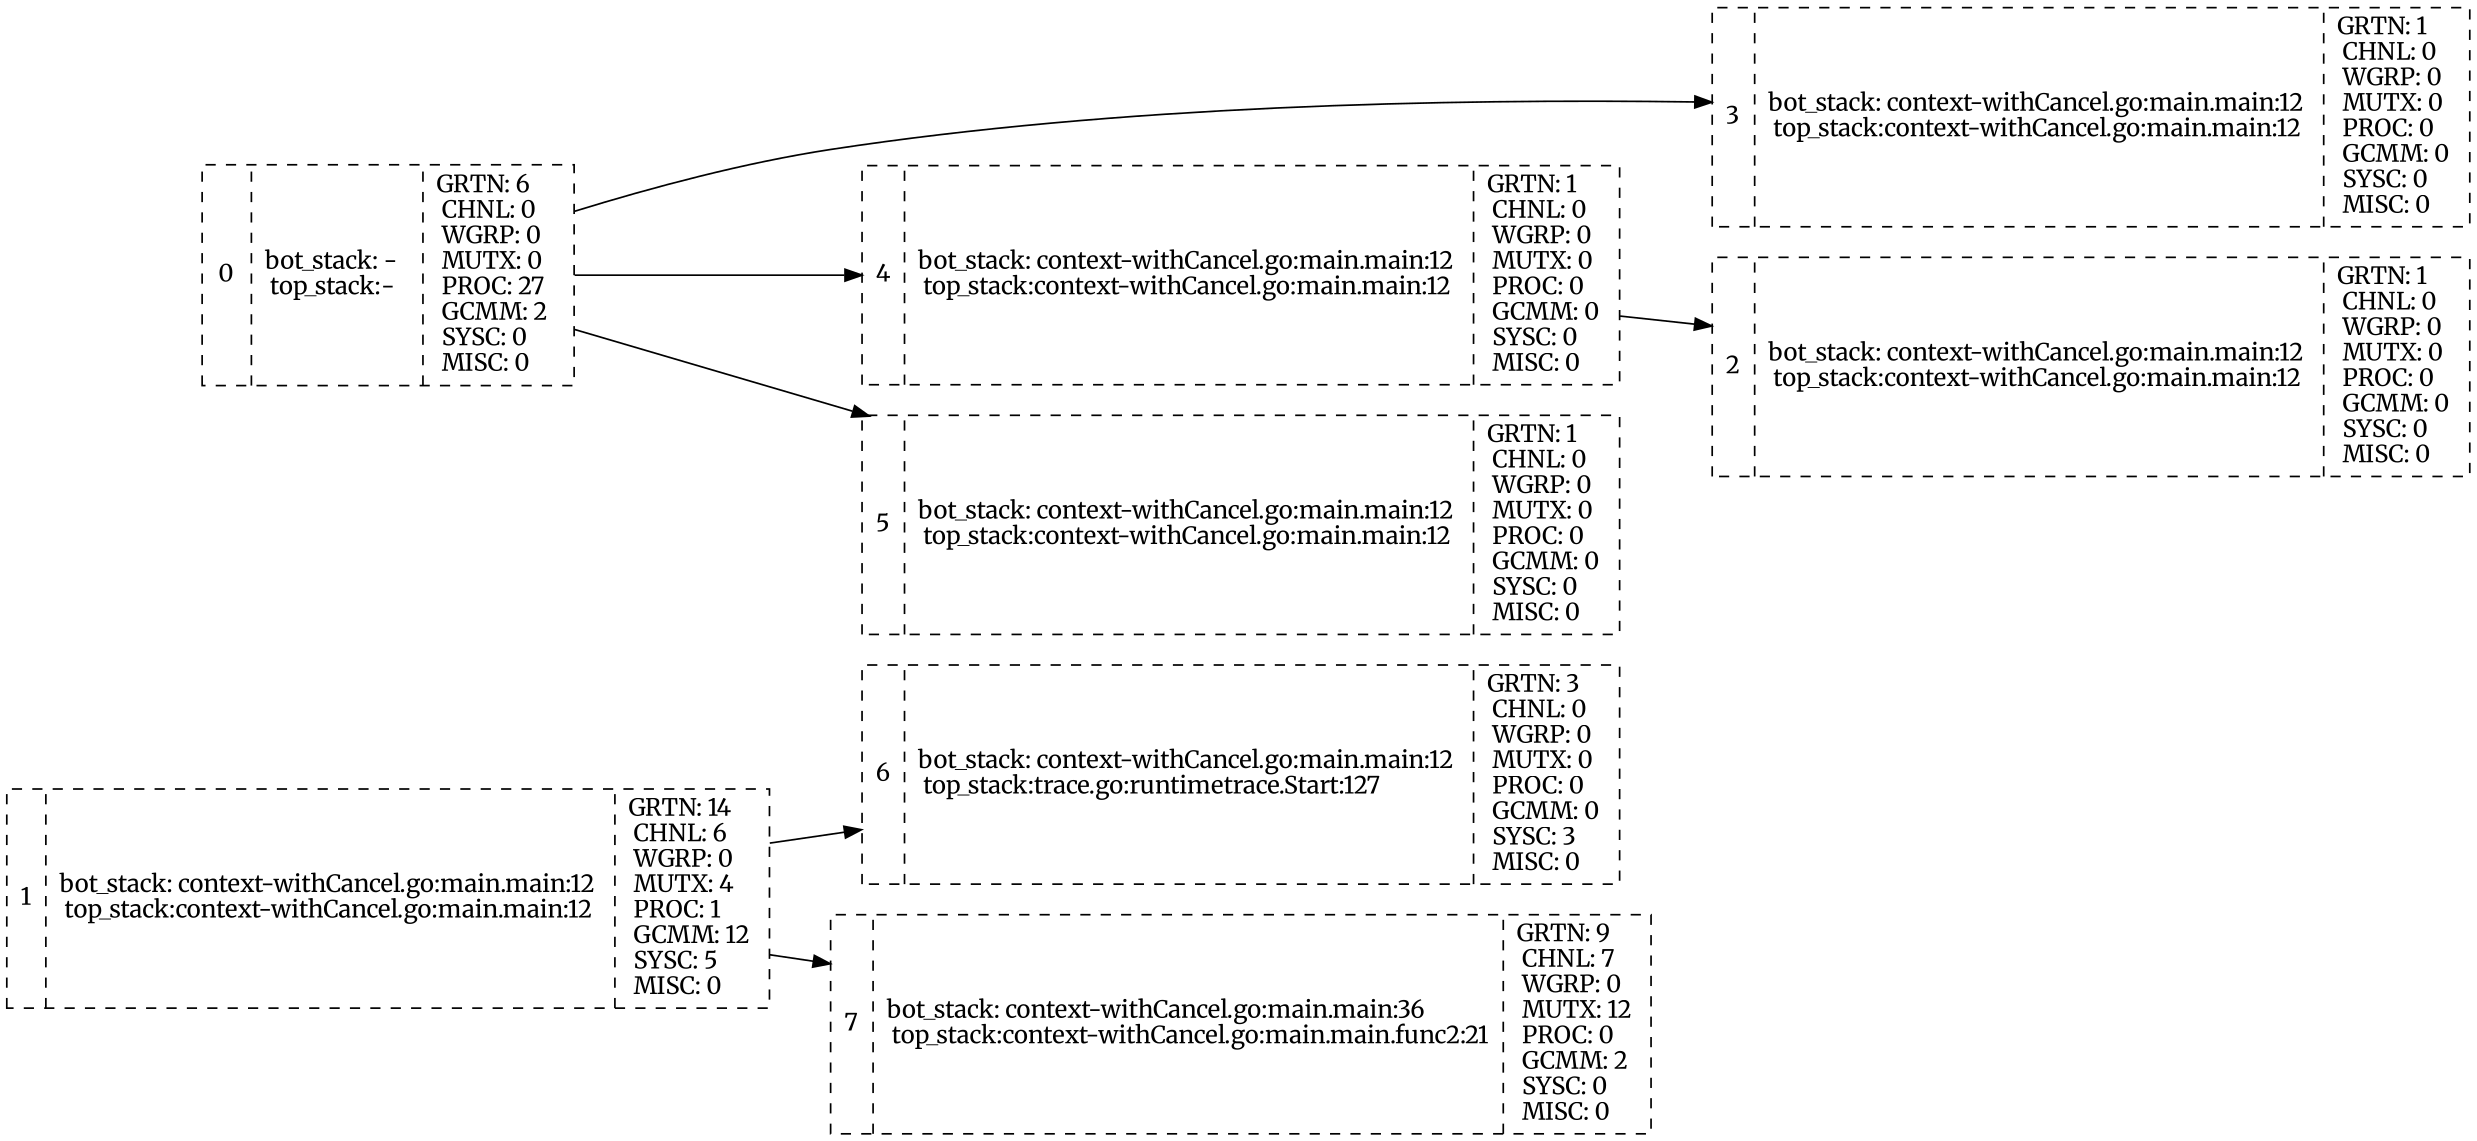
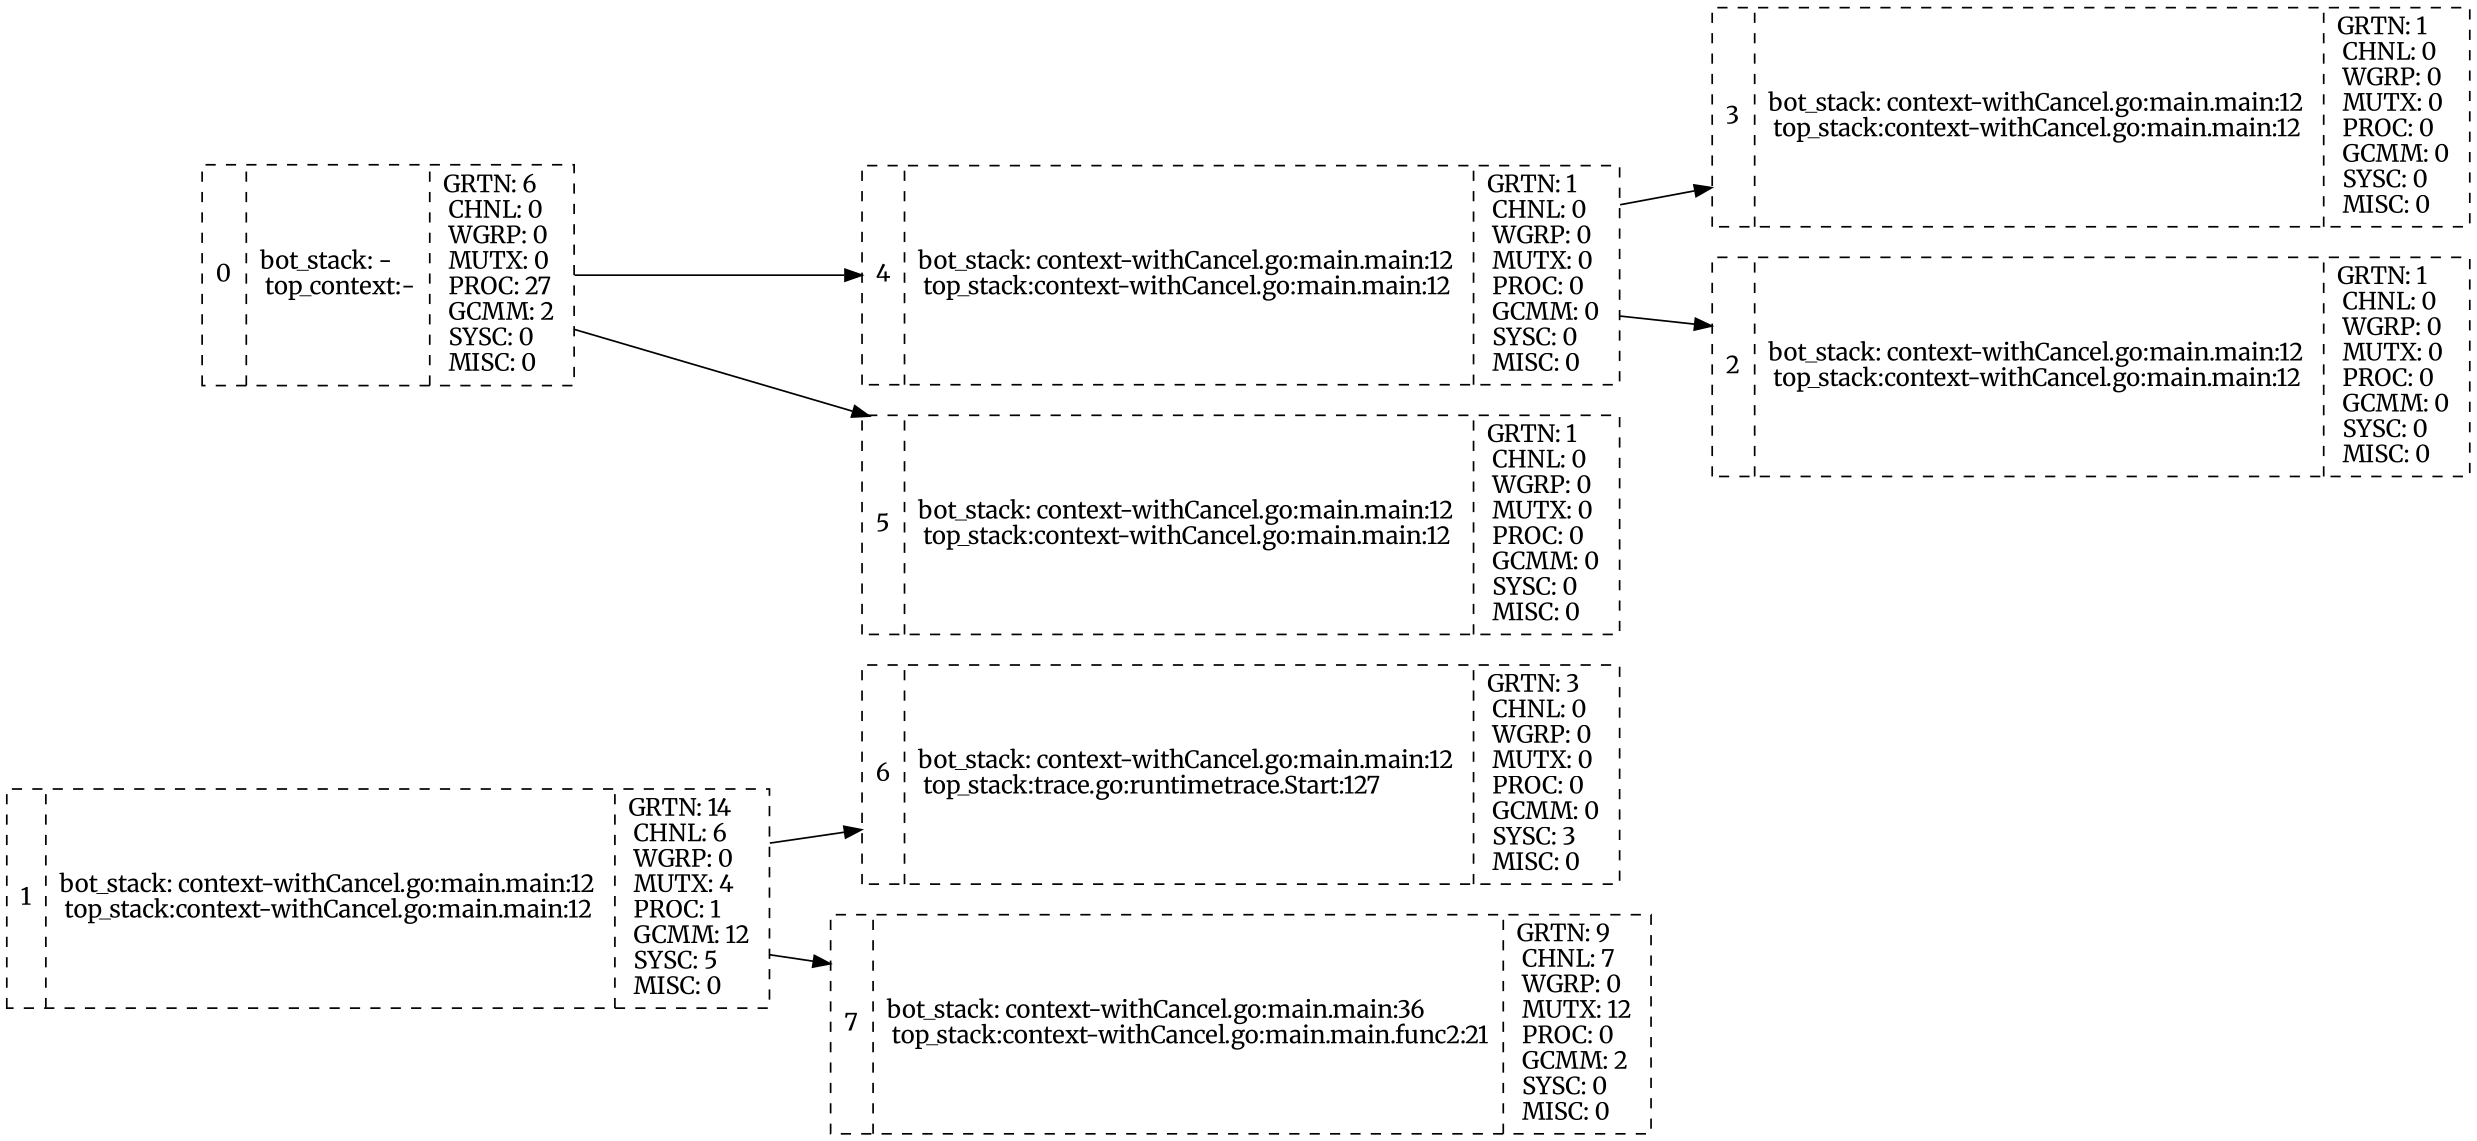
(1130, 117) -> (1657, 198)
(330, 287) -> (338, 287)
